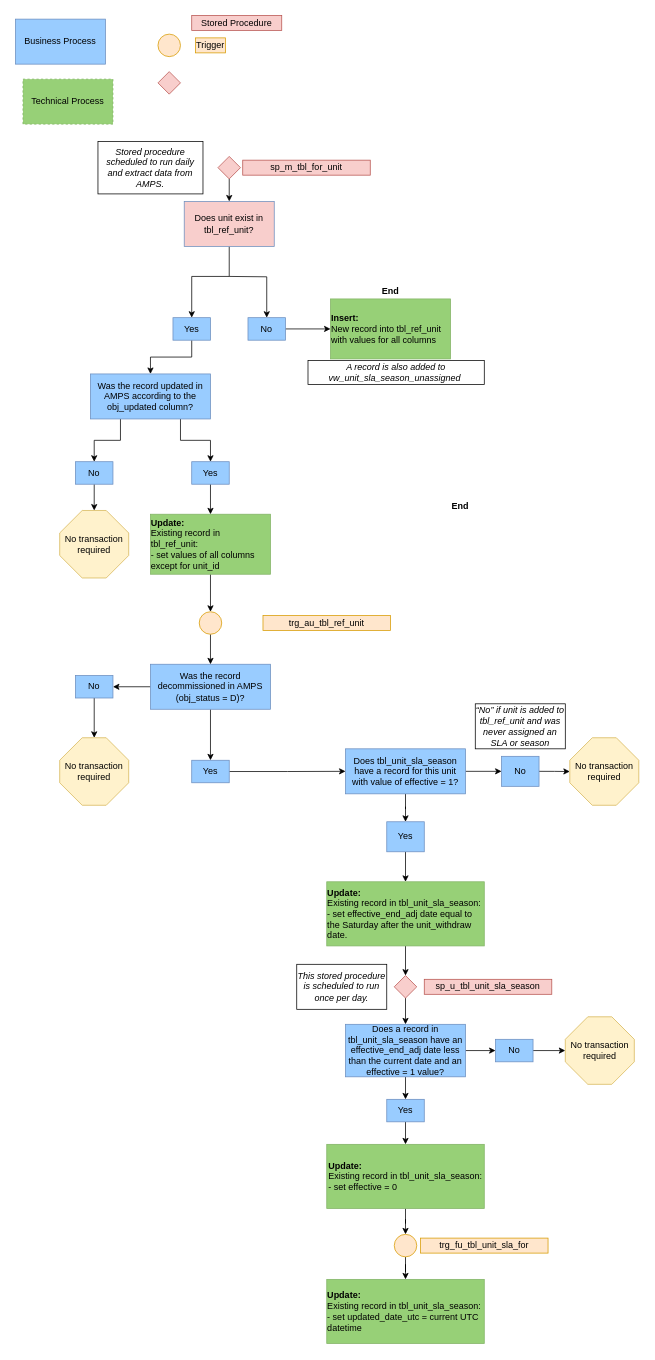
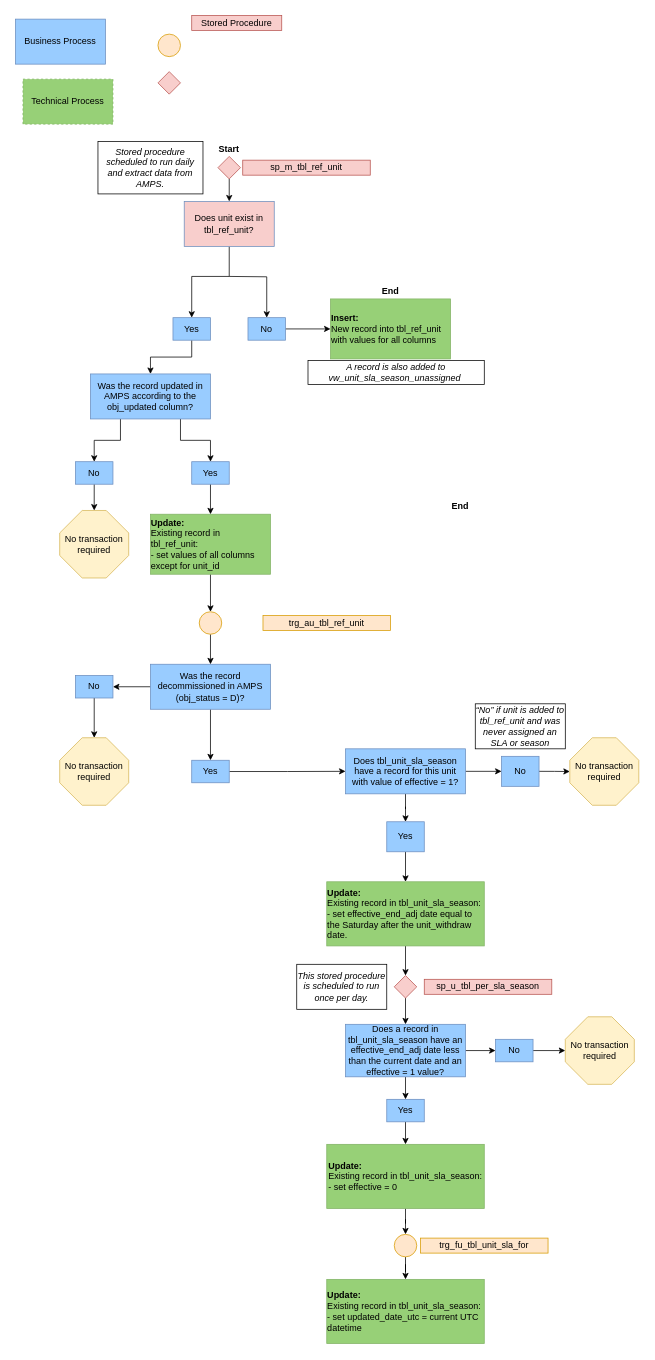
(210, 45) -> none
none -> (229, 149)
(306, 168) -> (306, 168)
(488, 987) -> (488, 987)
